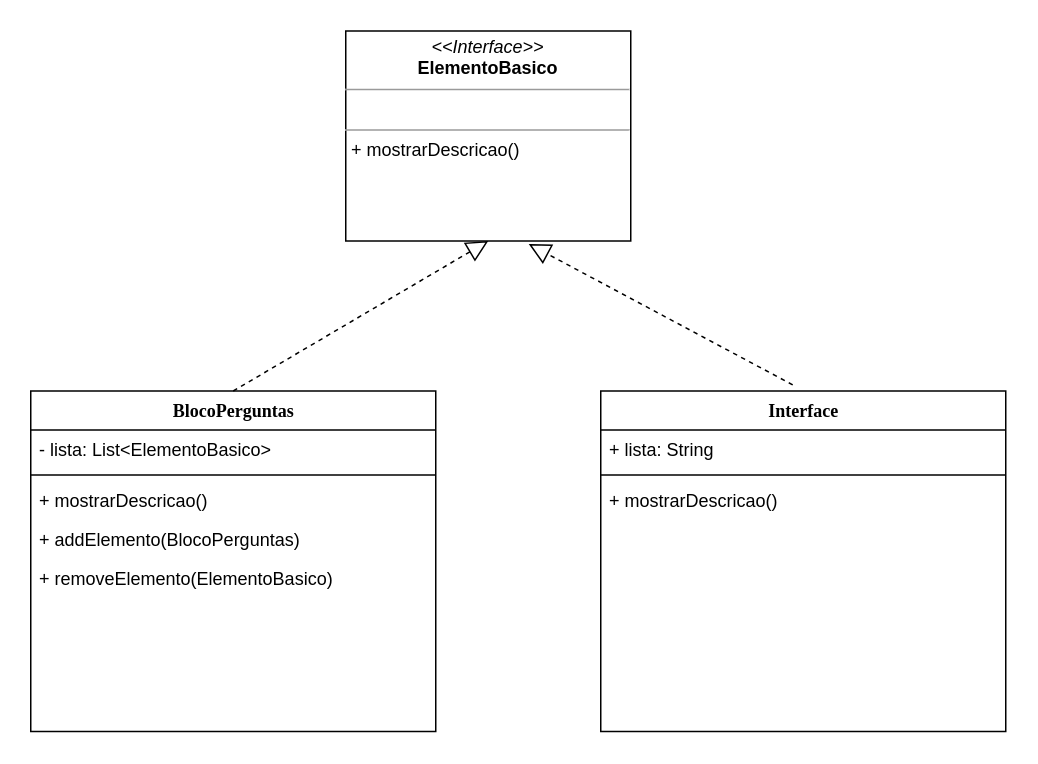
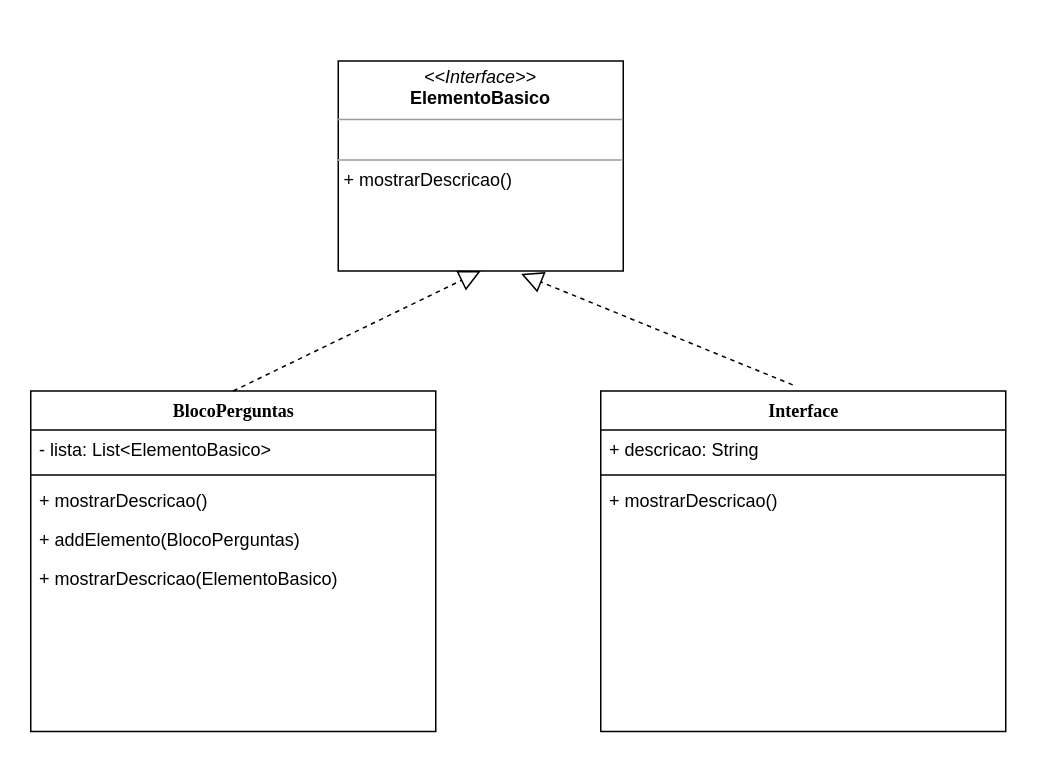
(488, 136) -> (481, 166)
(671, 451) -> (694, 451)
(192, 580) -> (202, 580)
